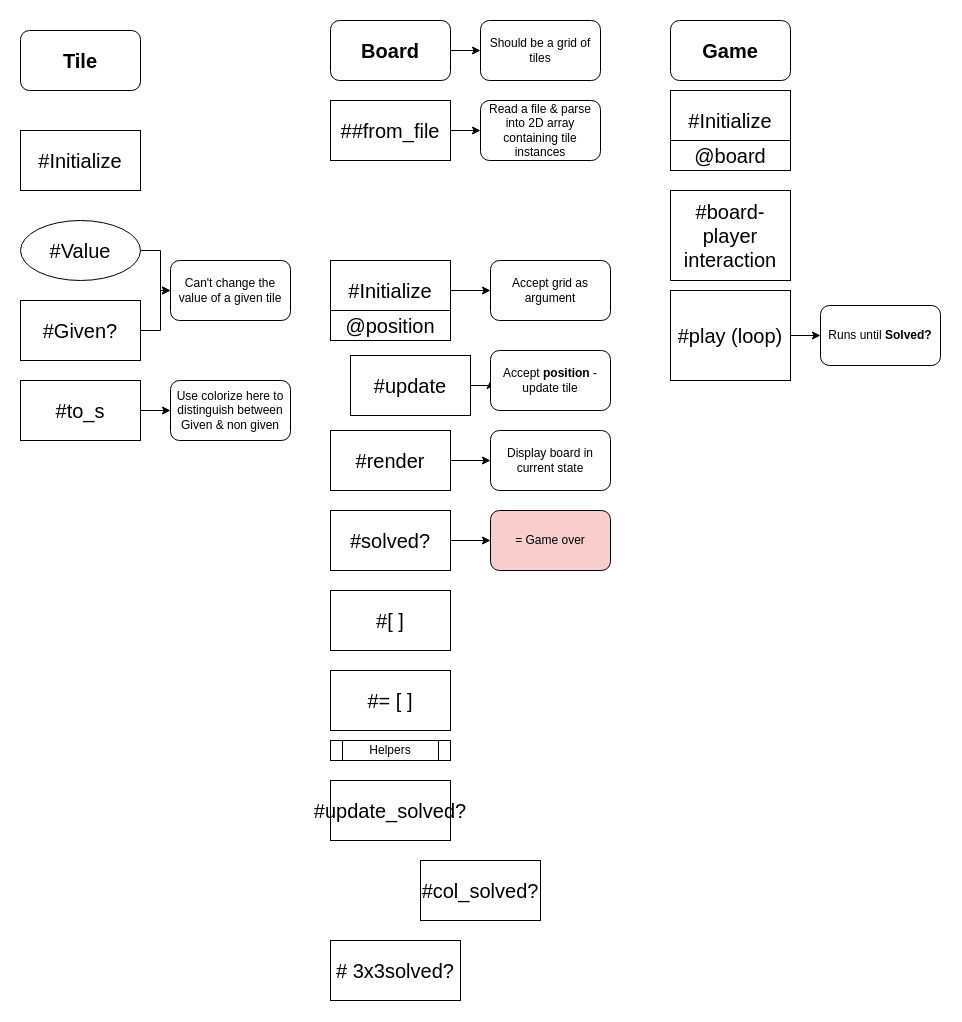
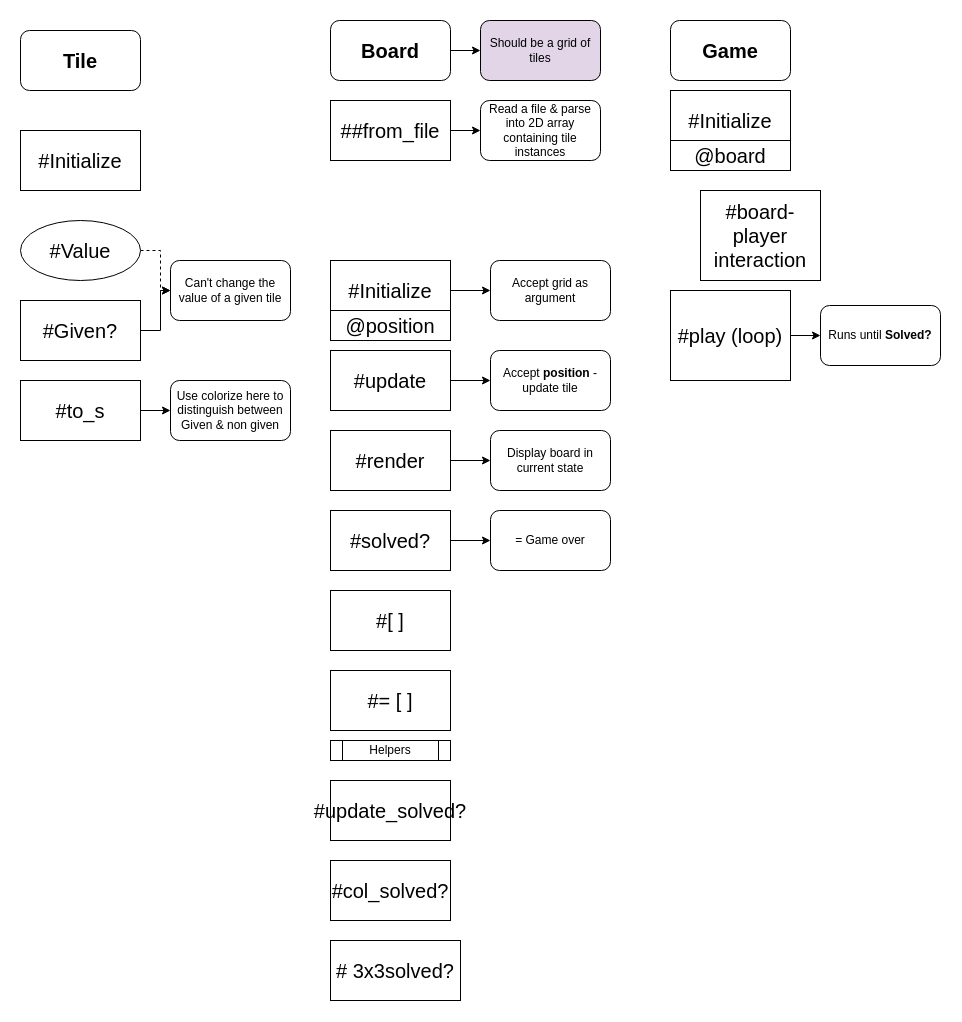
(541, 51) -> (541, 51)
(731, 236) -> (761, 236)
(161, 260) -> (161, 260)
(411, 386) -> (391, 381)
(551, 541) -> (551, 541)
(481, 891) -> (391, 891)
